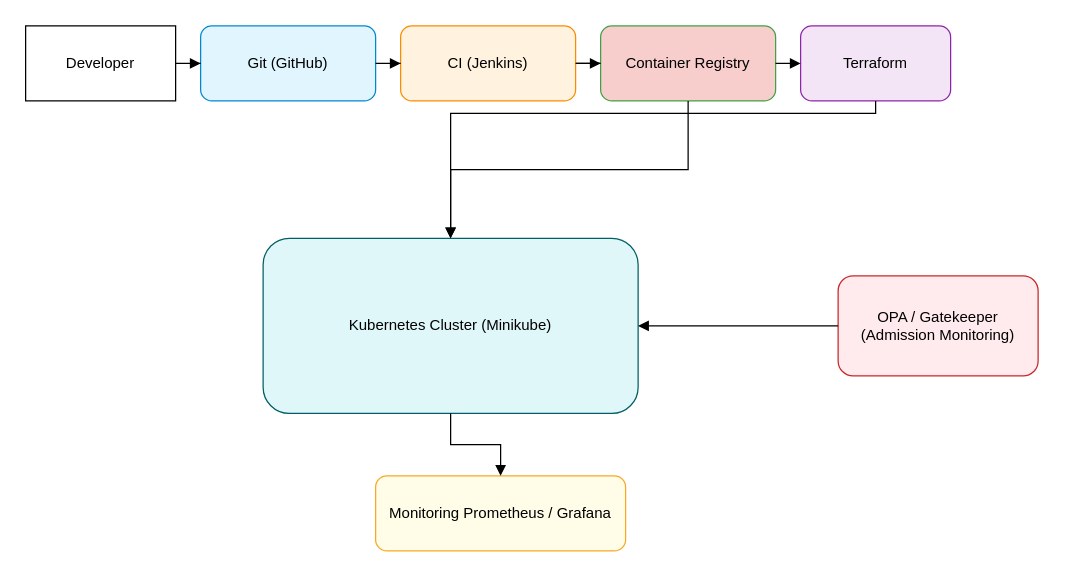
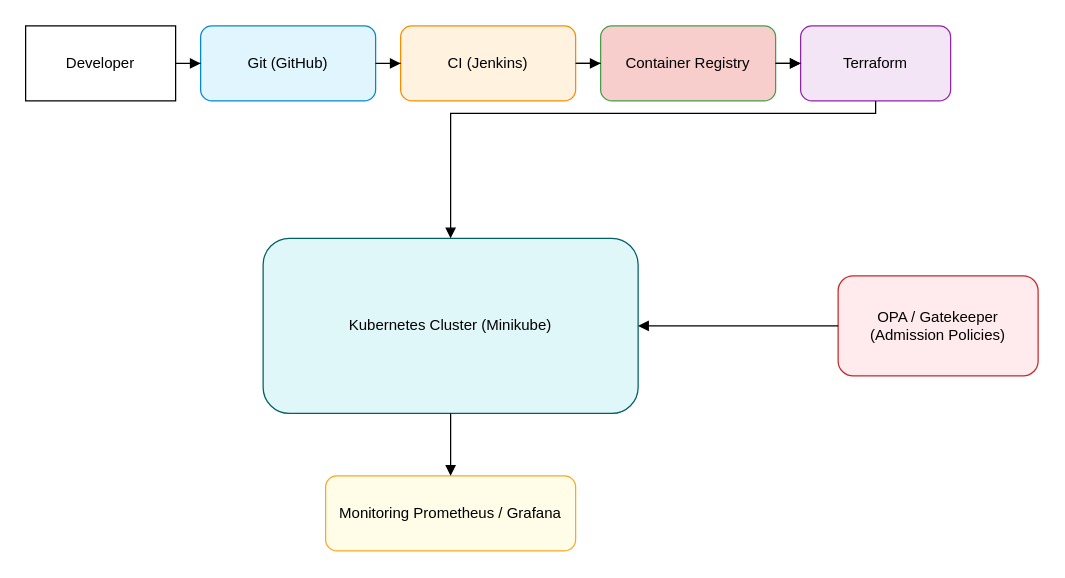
(605, 169) -> (801, 63)
(938, 326) -> (938, 326)
(501, 513) -> (451, 513)
